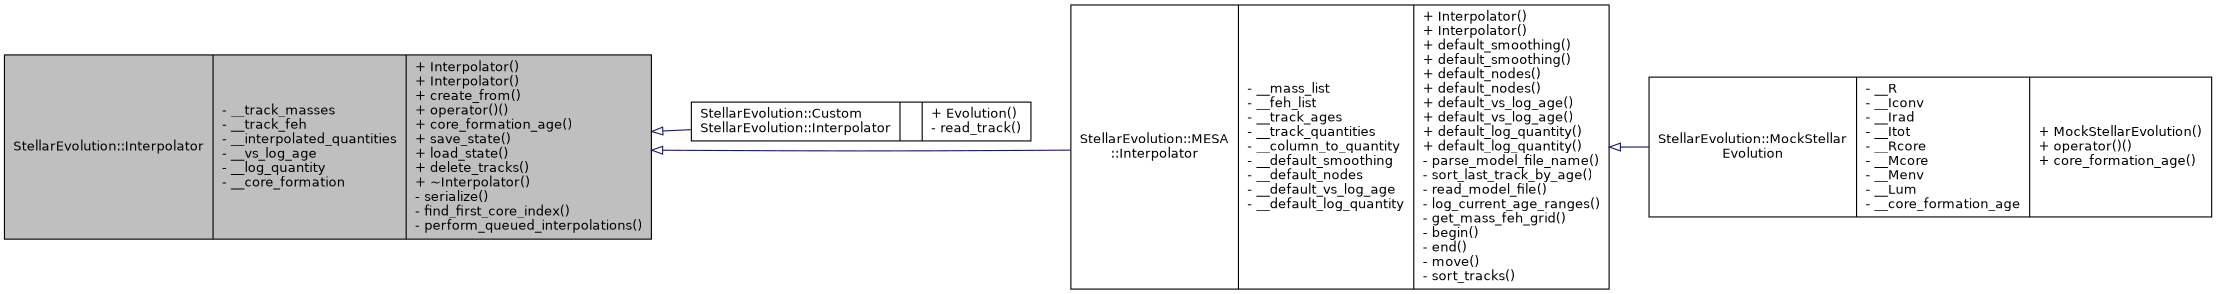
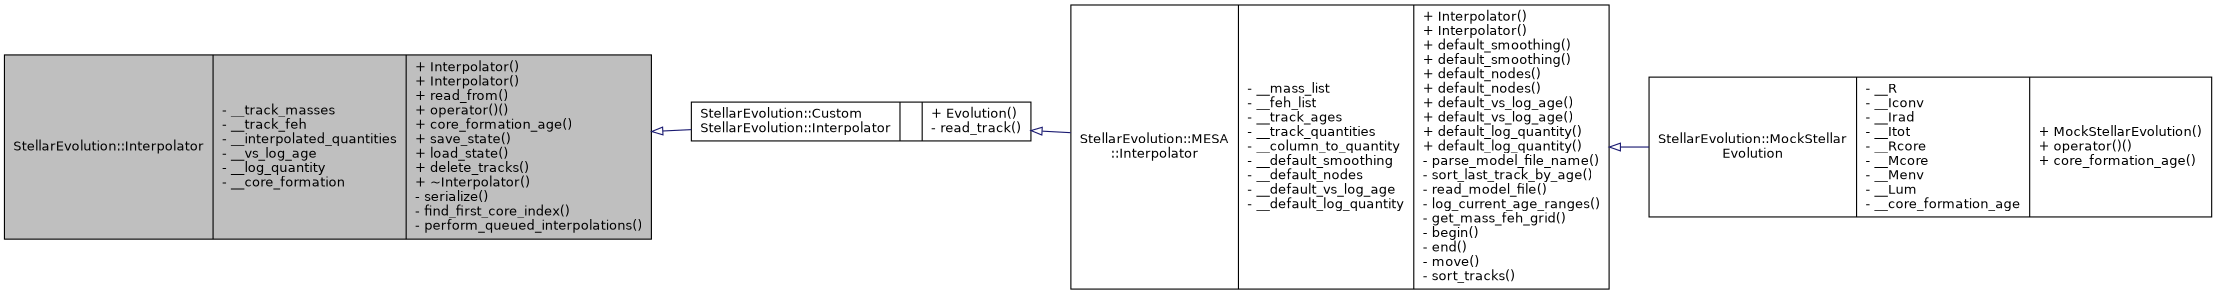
(468, 96) -> (462, 96)
(867, 151) -> (1056, 132)
